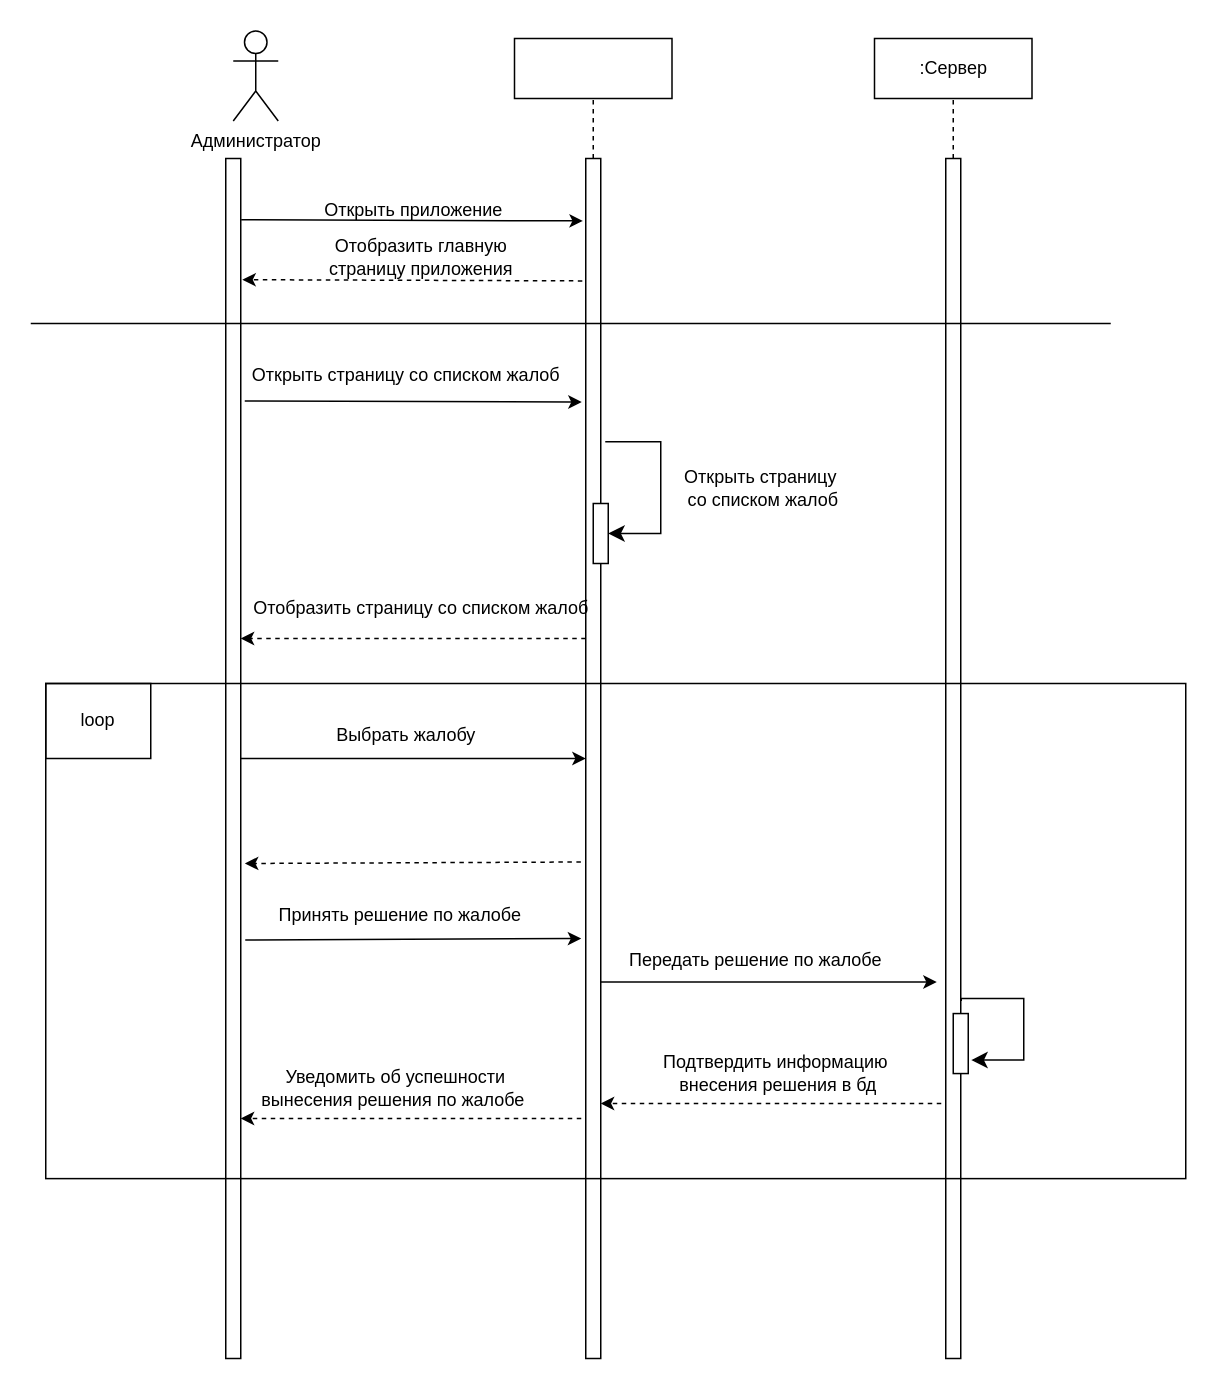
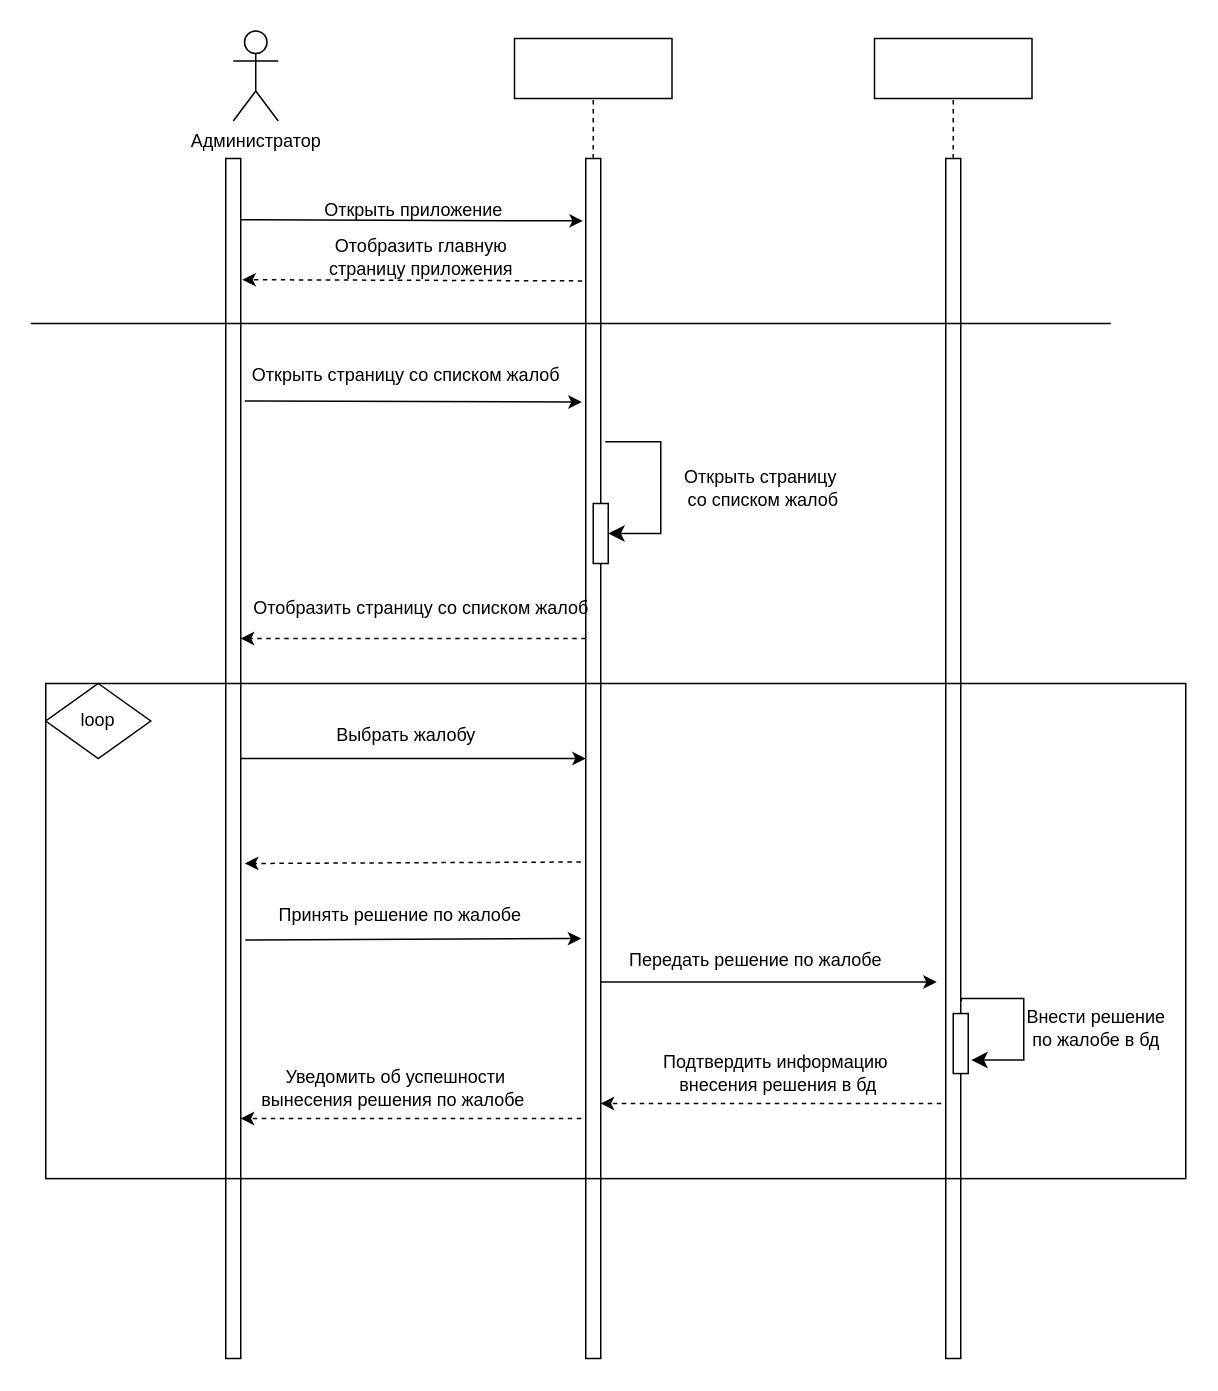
(953, 68) -> none
(98, 721) -> (98, 721)
none -> (1096, 1028)
